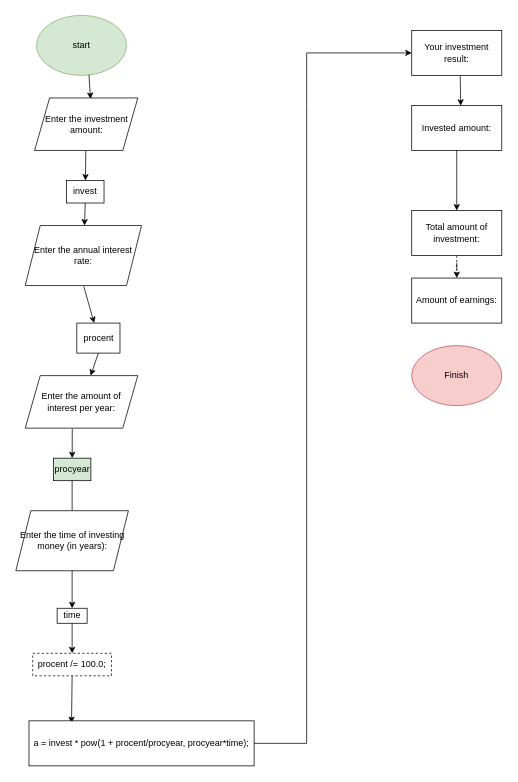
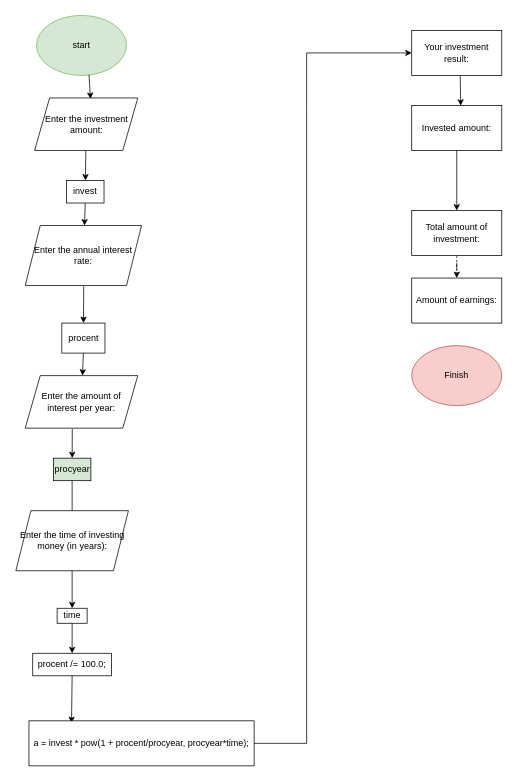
(98, 338) -> (83, 338)
(72, 664) -> (72, 664)
